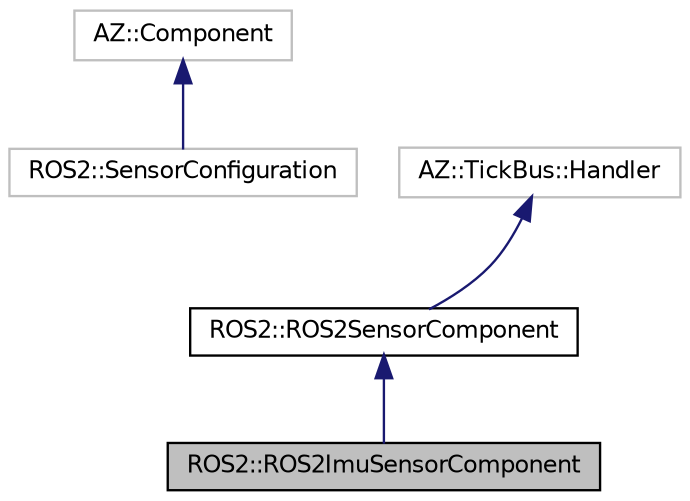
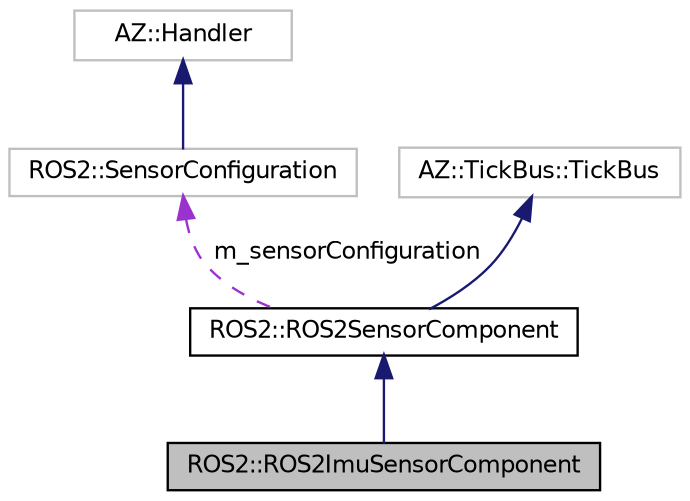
(183, 35) -> (183, 35)
(540, 172) -> (540, 172)
none -> (218, 277)
